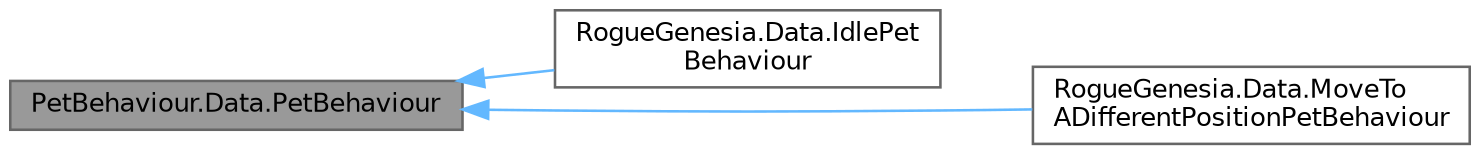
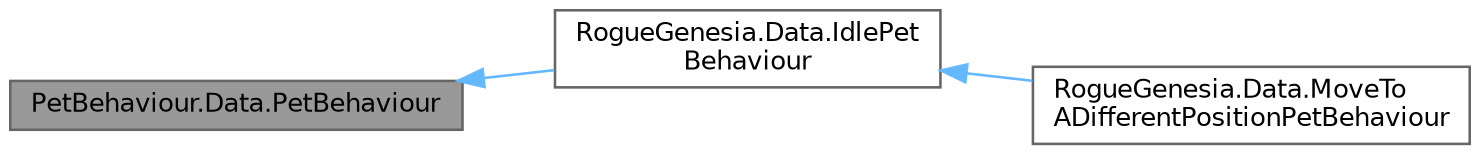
(761, 112) -> (1000, 77)
